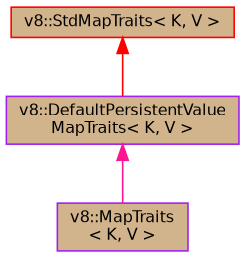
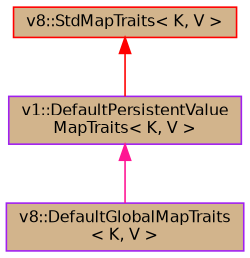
(123, 120) -> (125, 120)
(123, 227) -> (125, 227)
